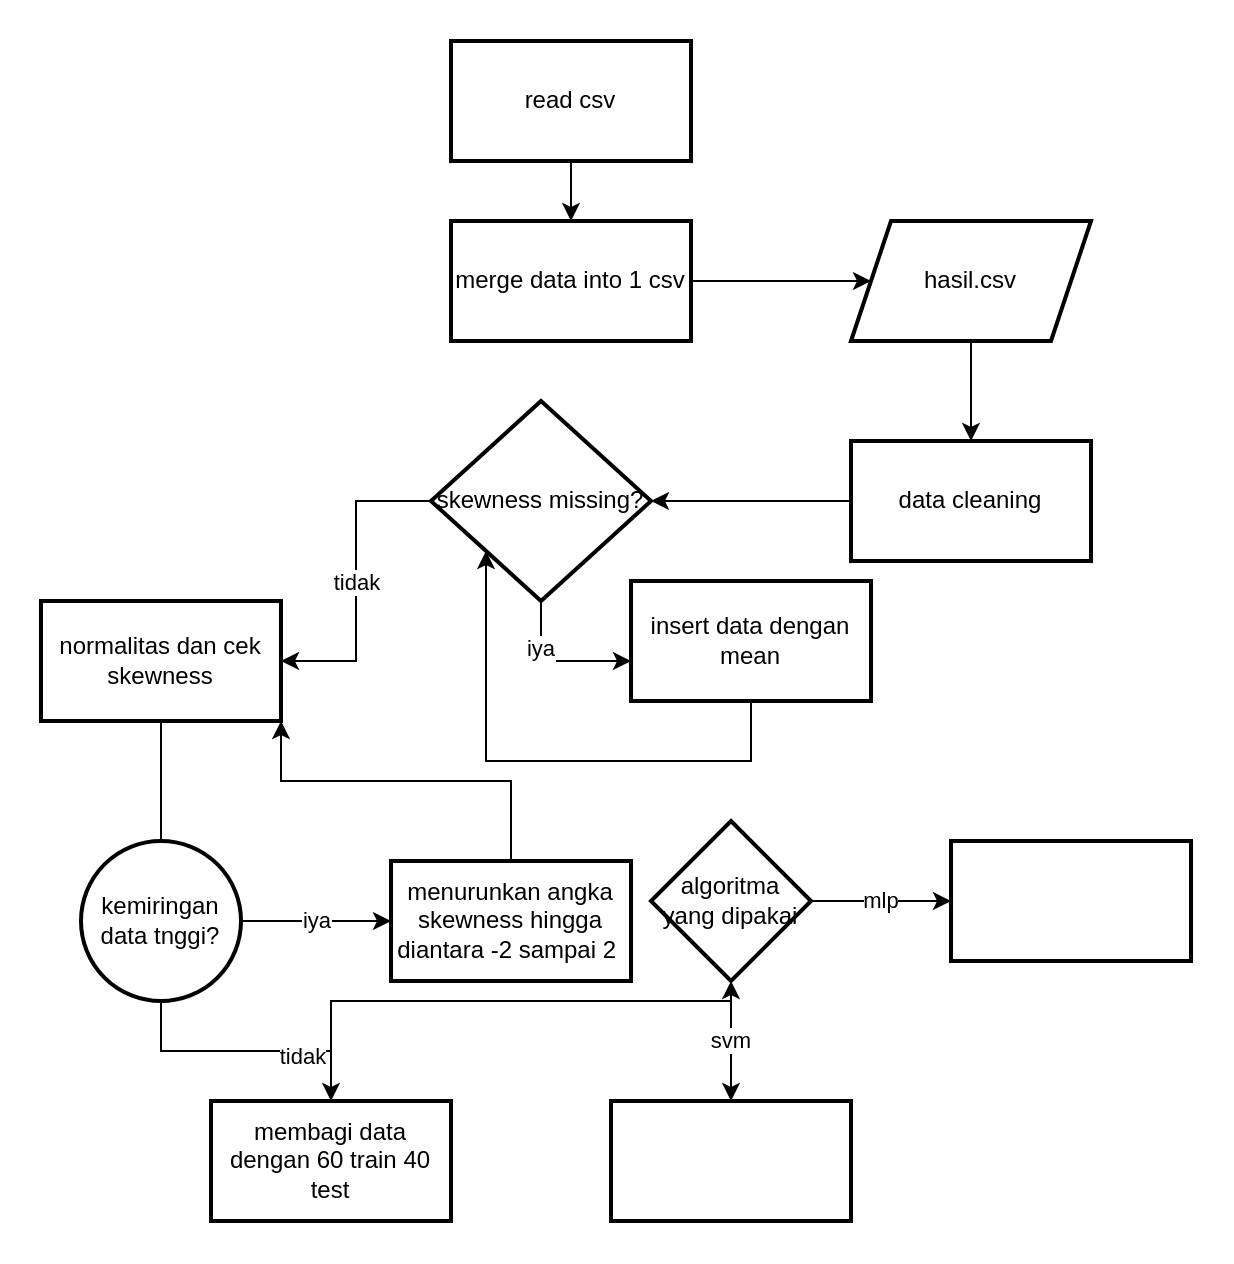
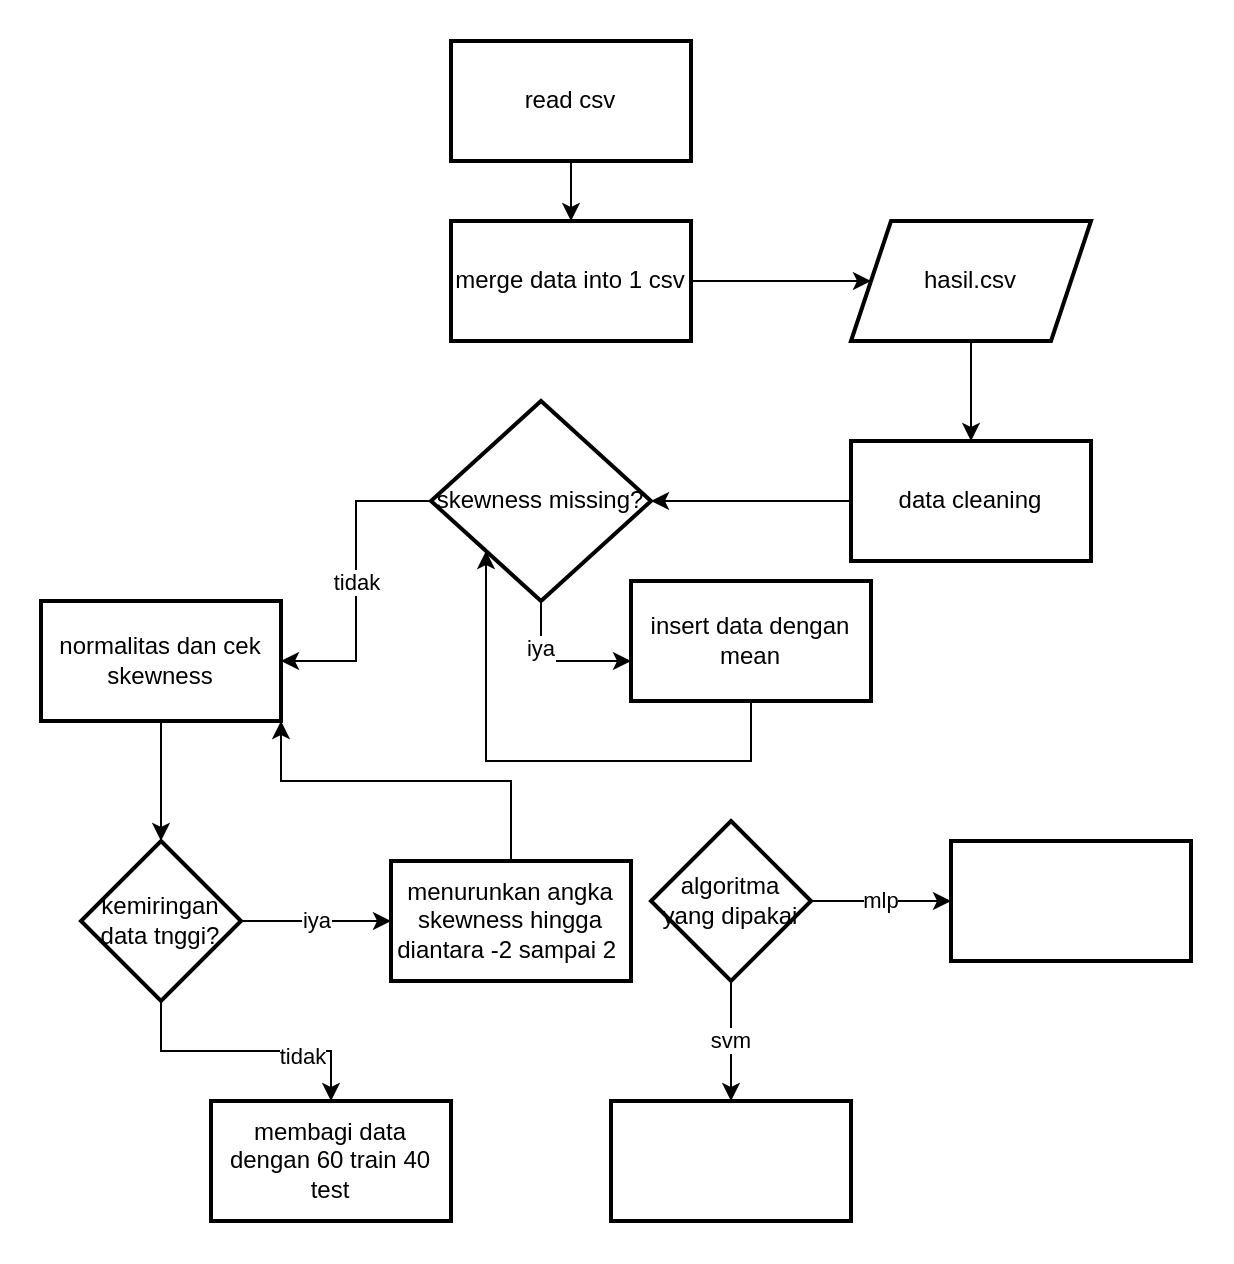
(161, 832) -> (161, 826)
(161, 921) -> (161, 921)
(506, 1001) -> none
